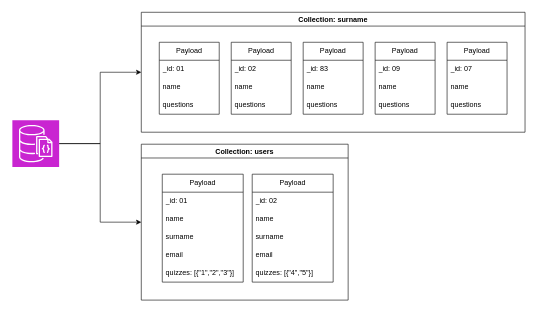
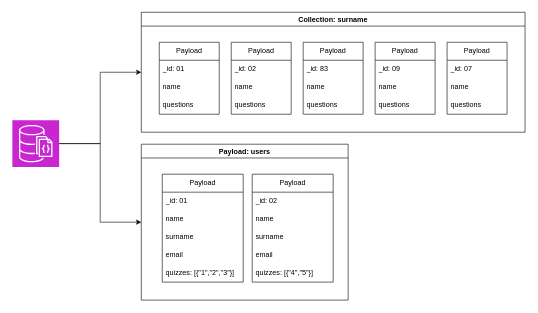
(245, 152) -> (245, 152)
